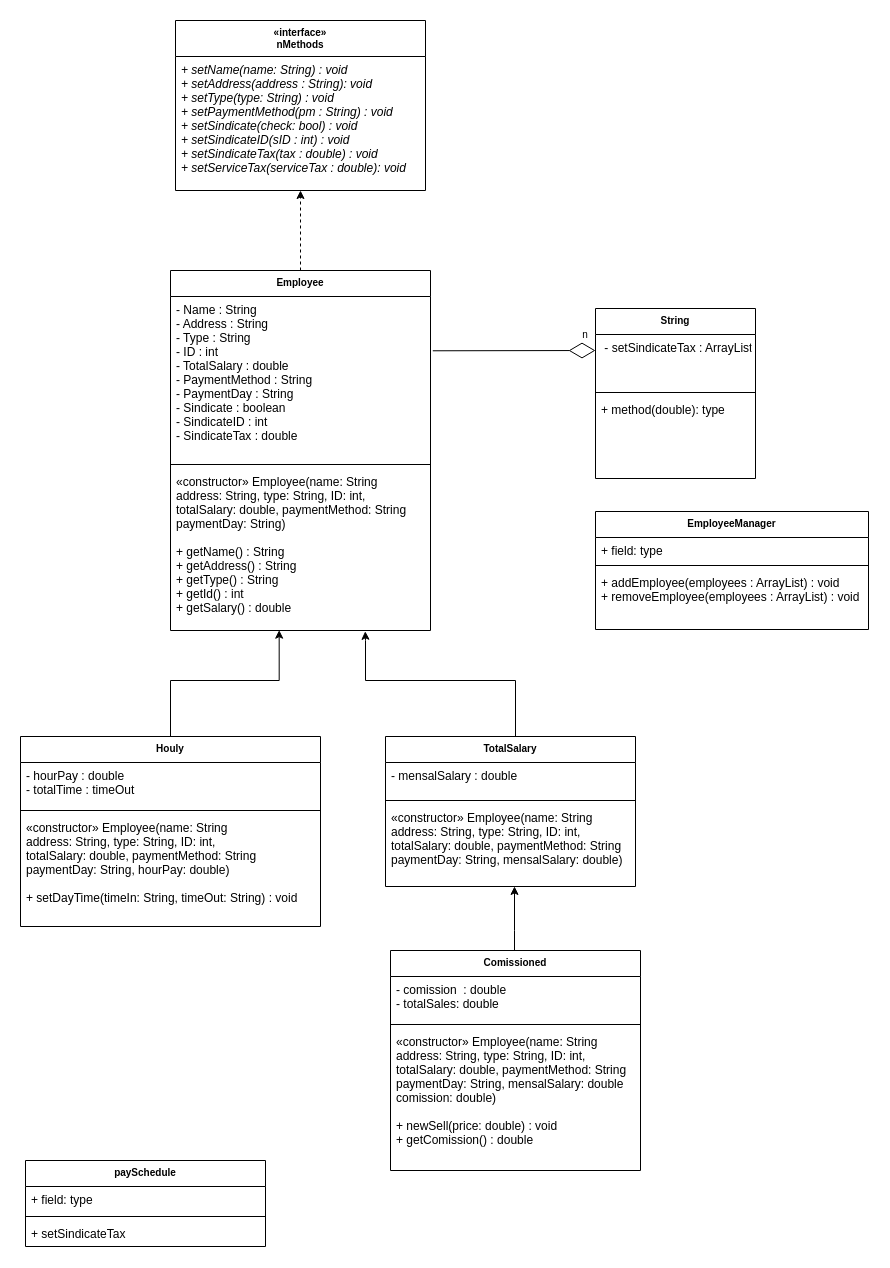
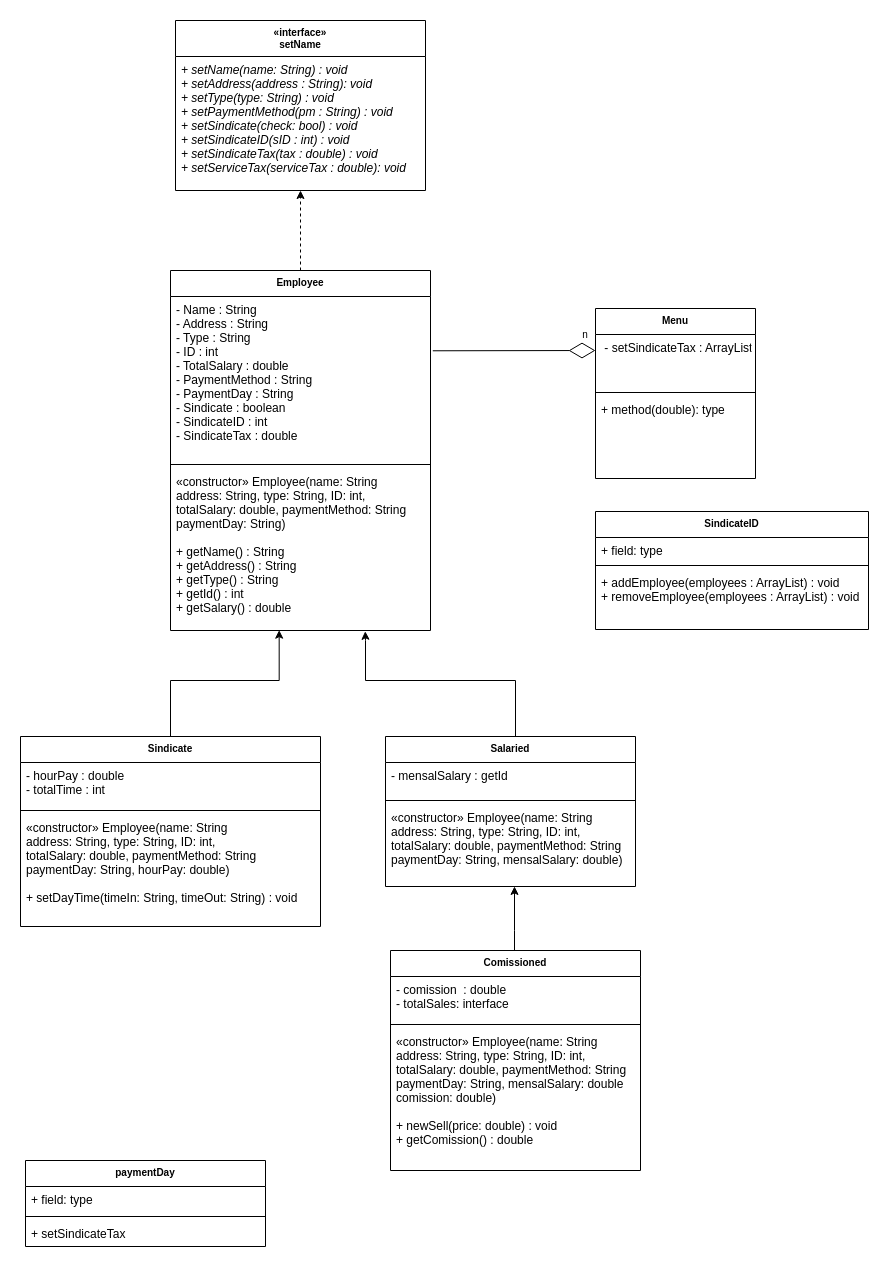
(300, 33) -> (300, 33)
(675, 321) -> (675, 321)
(732, 524) -> (732, 524)
(170, 749) -> (170, 749)
(510, 749) -> (510, 749)
(79, 776) -> (79, 776)
(457, 776) -> (456, 776)
(456, 990) -> (456, 990)
(145, 1173) -> (145, 1173)
